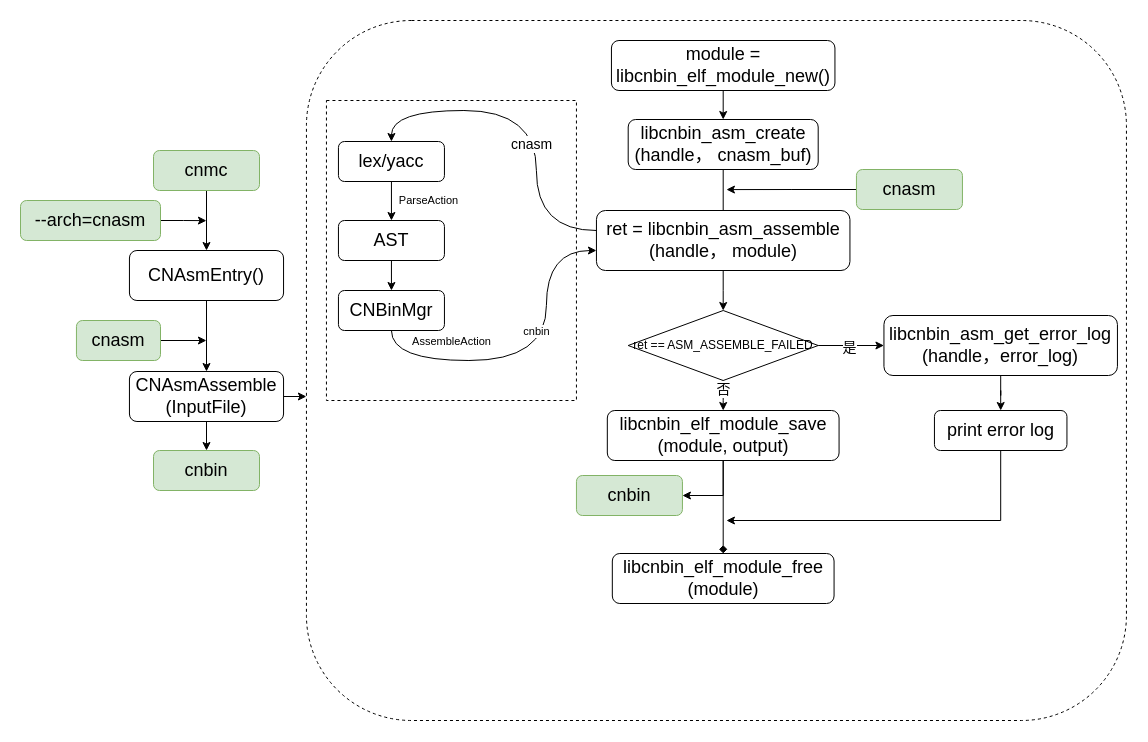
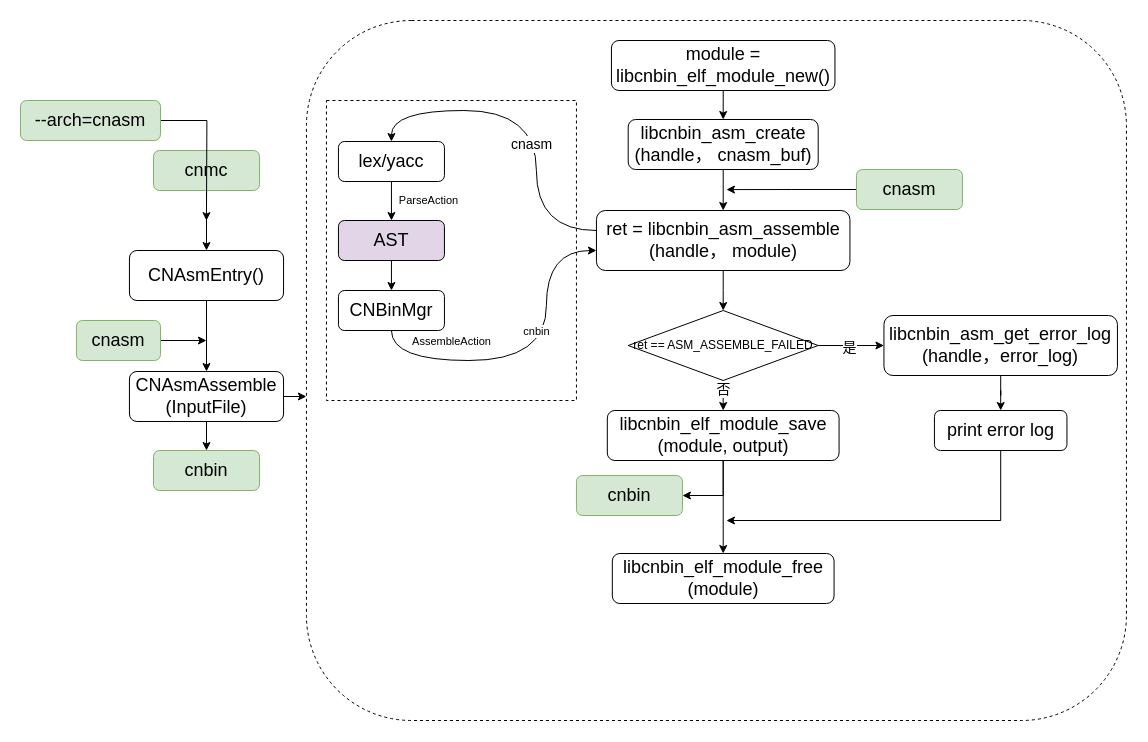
(723, 205) -> (723, 202)
(91, 221) -> (91, 121)
(391, 241) -> (391, 241)
(723, 544) -> (723, 545)
